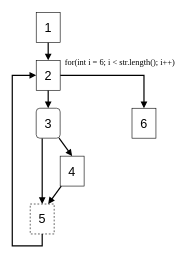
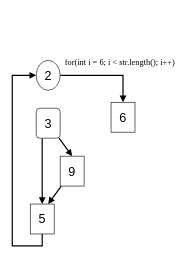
(48, 27) -> none
(48, 48) -> none
(48, 75) -> (48, 75)
(48, 96) -> none
(144, 123) -> (123, 117)
(72, 171) -> (72, 171)
(42, 219) -> (42, 219)
